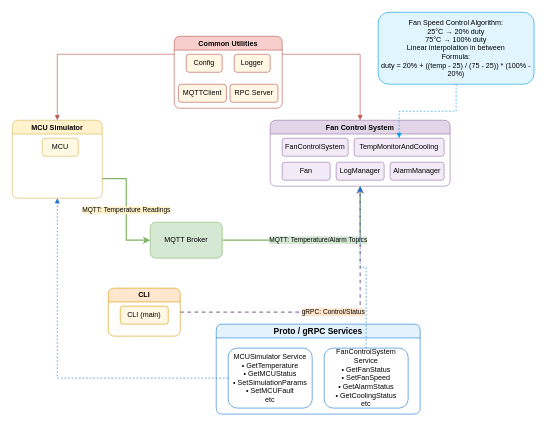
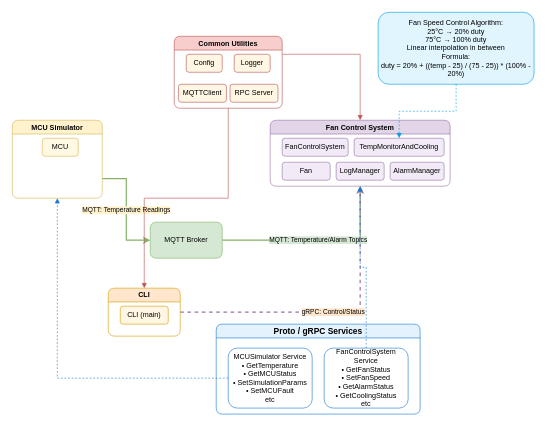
(57, 54) -> none
none -> (144, 198)
